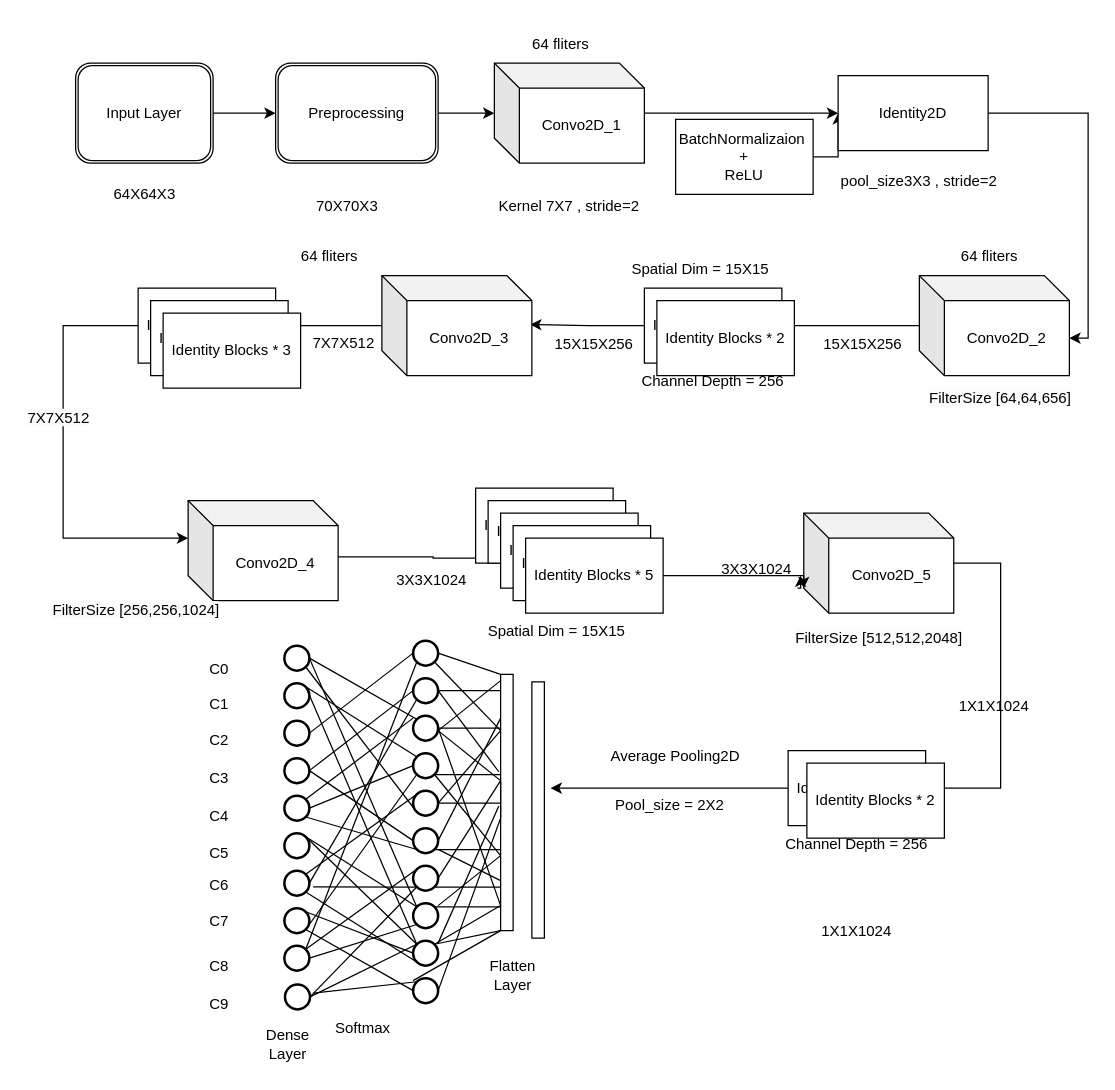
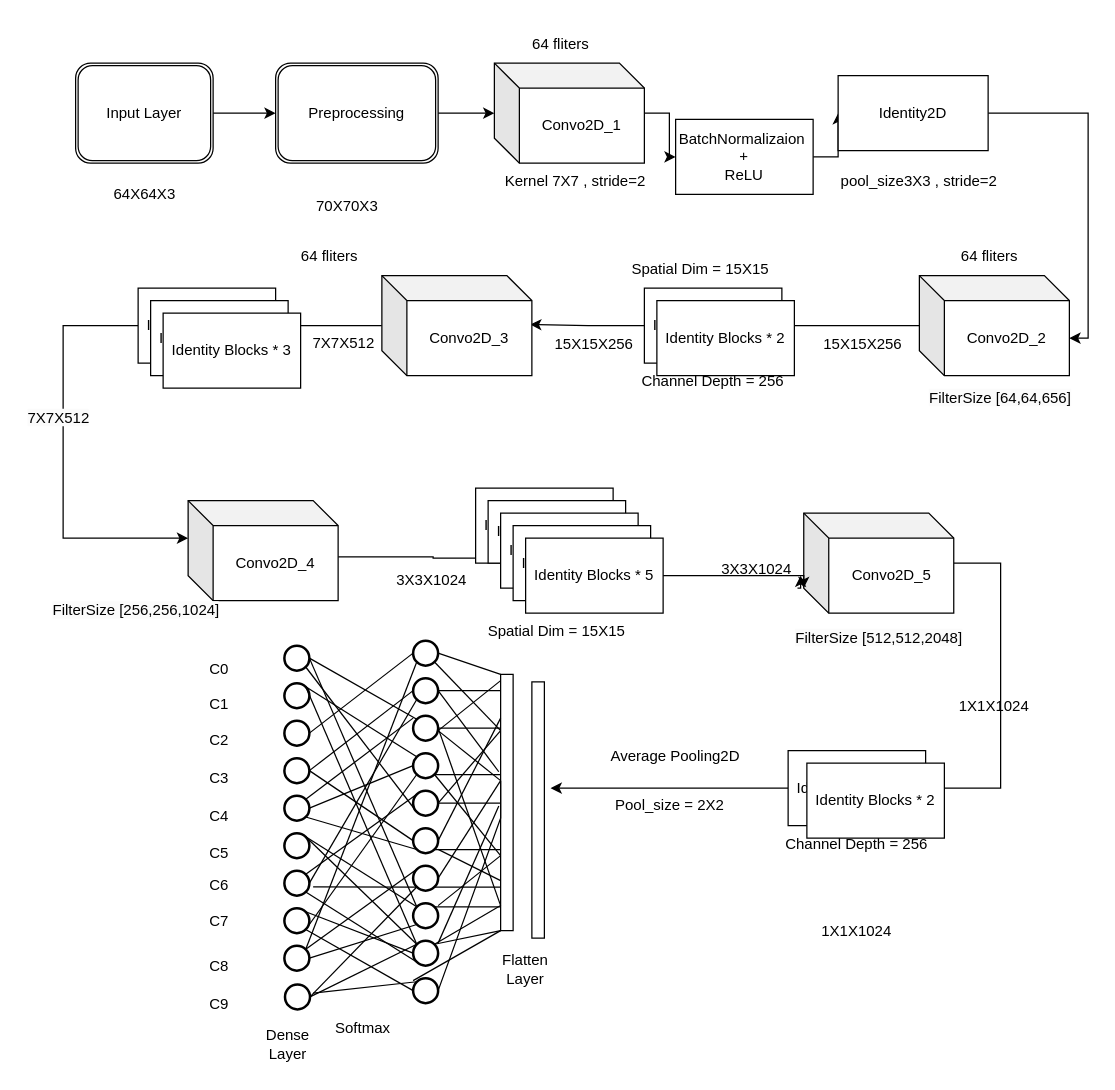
(749, 113) -> (669, 134)
(569, 207) -> (576, 182)
(513, 976) -> (526, 969)
